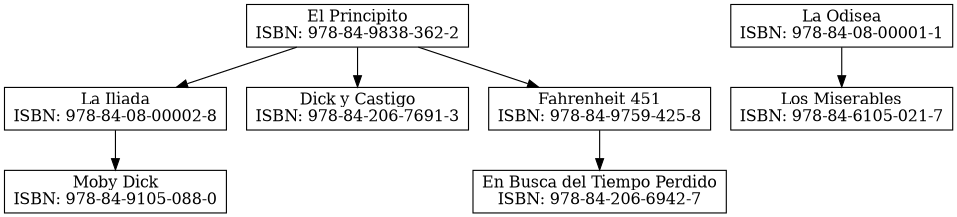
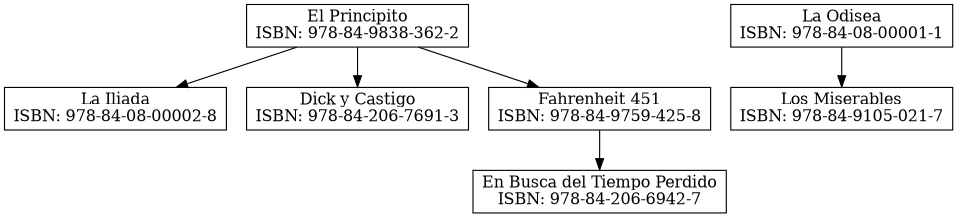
(842, 109) -> (842, 109)
(115, 192) -> none
